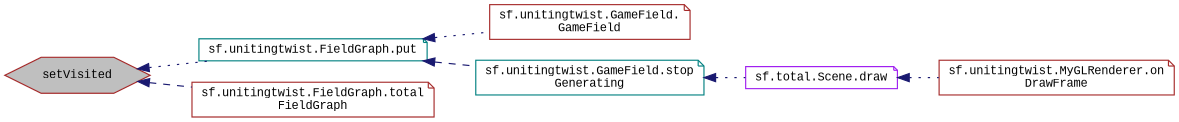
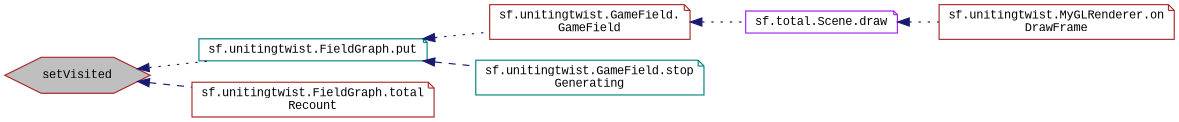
(731, 78) -> (724, 22)
(313, 100) -> (313, 100)
